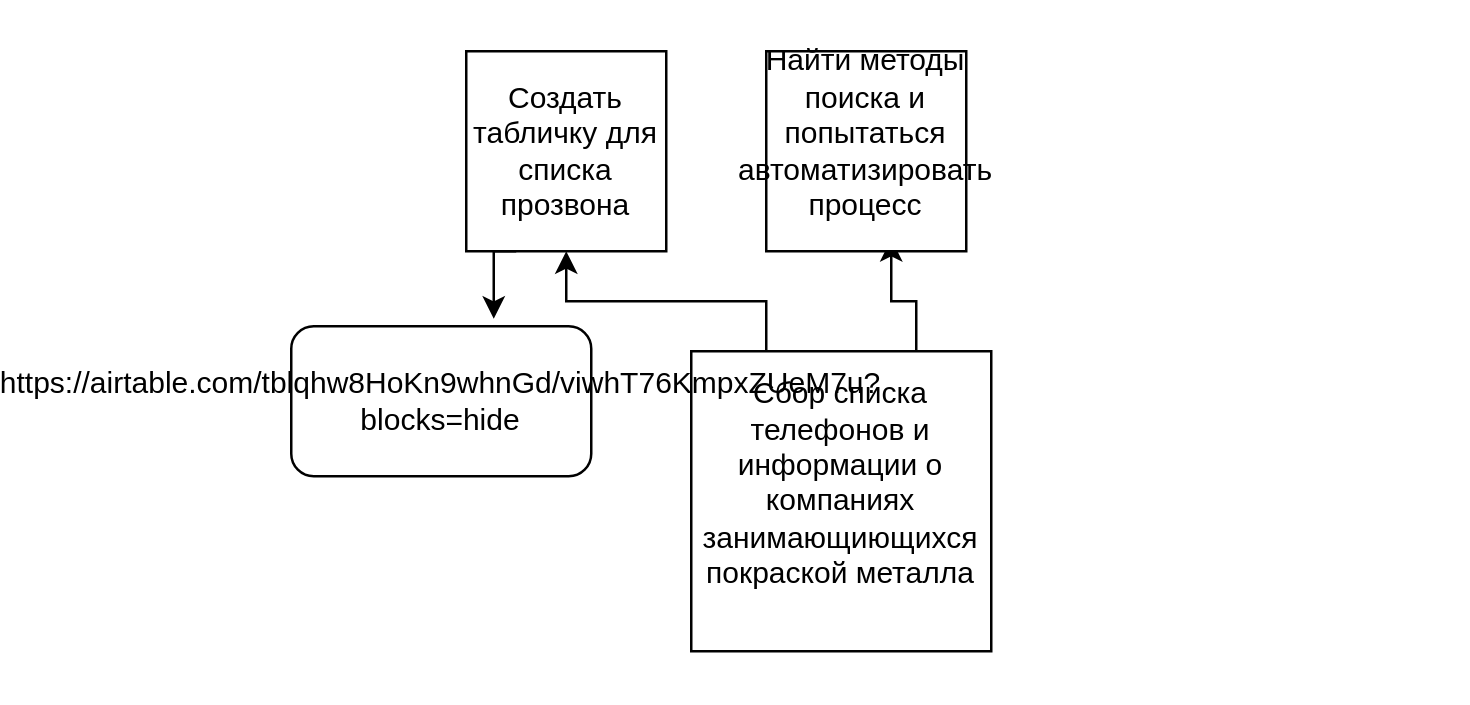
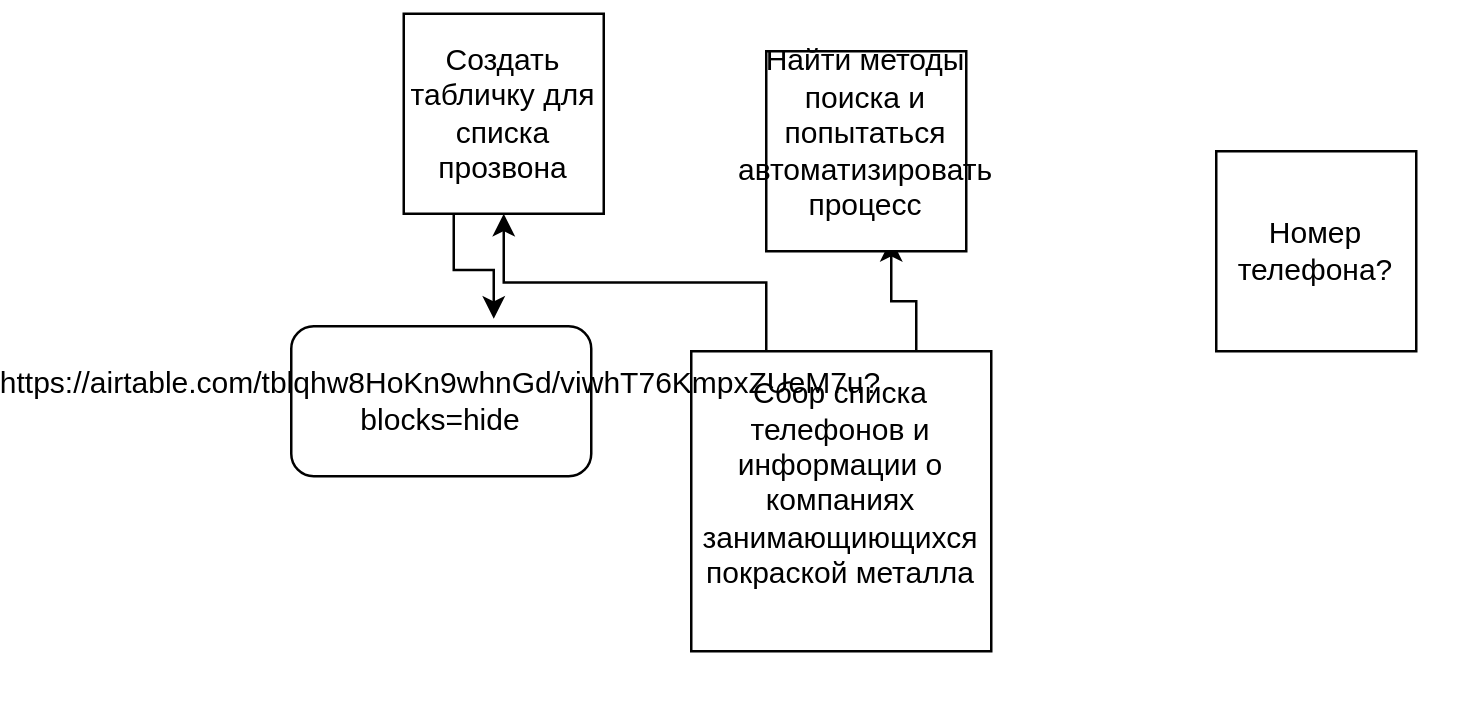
(566, 151) -> (504, 114)
none -> (1316, 251)
